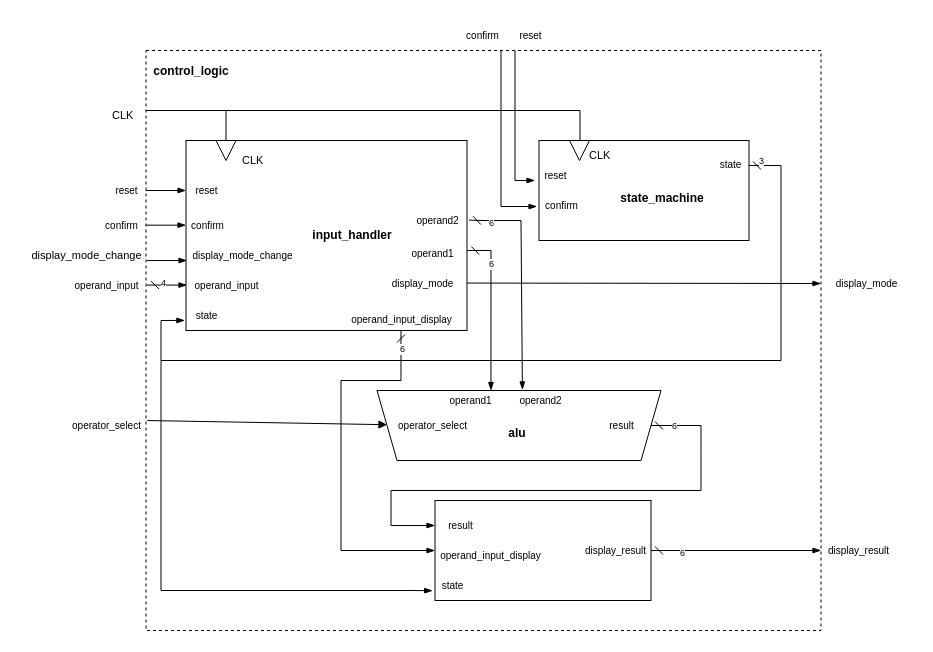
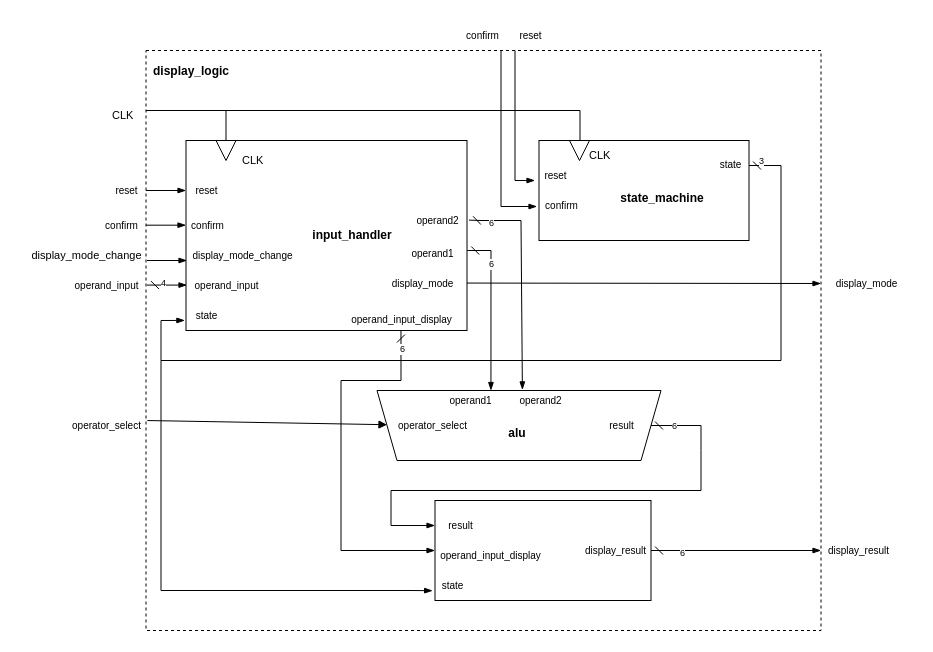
(192, 86) -> (192, 86)
